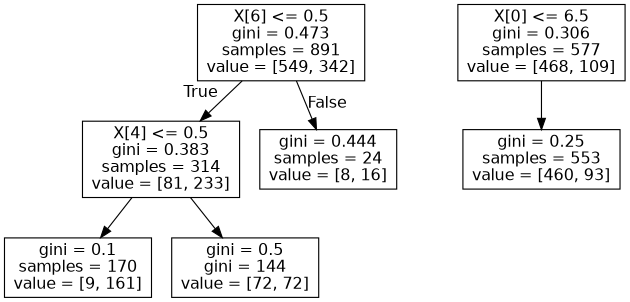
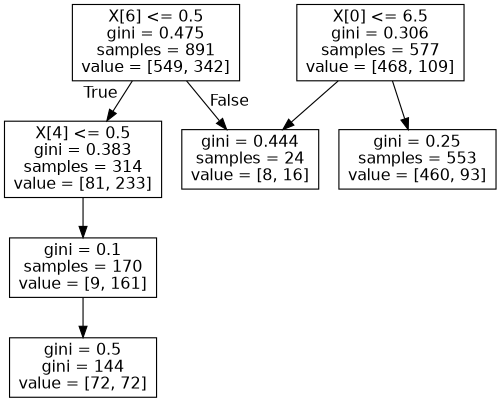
(281, 43) -> (156, 43)
none -> (315, 102)
(203, 213) -> (83, 312)
